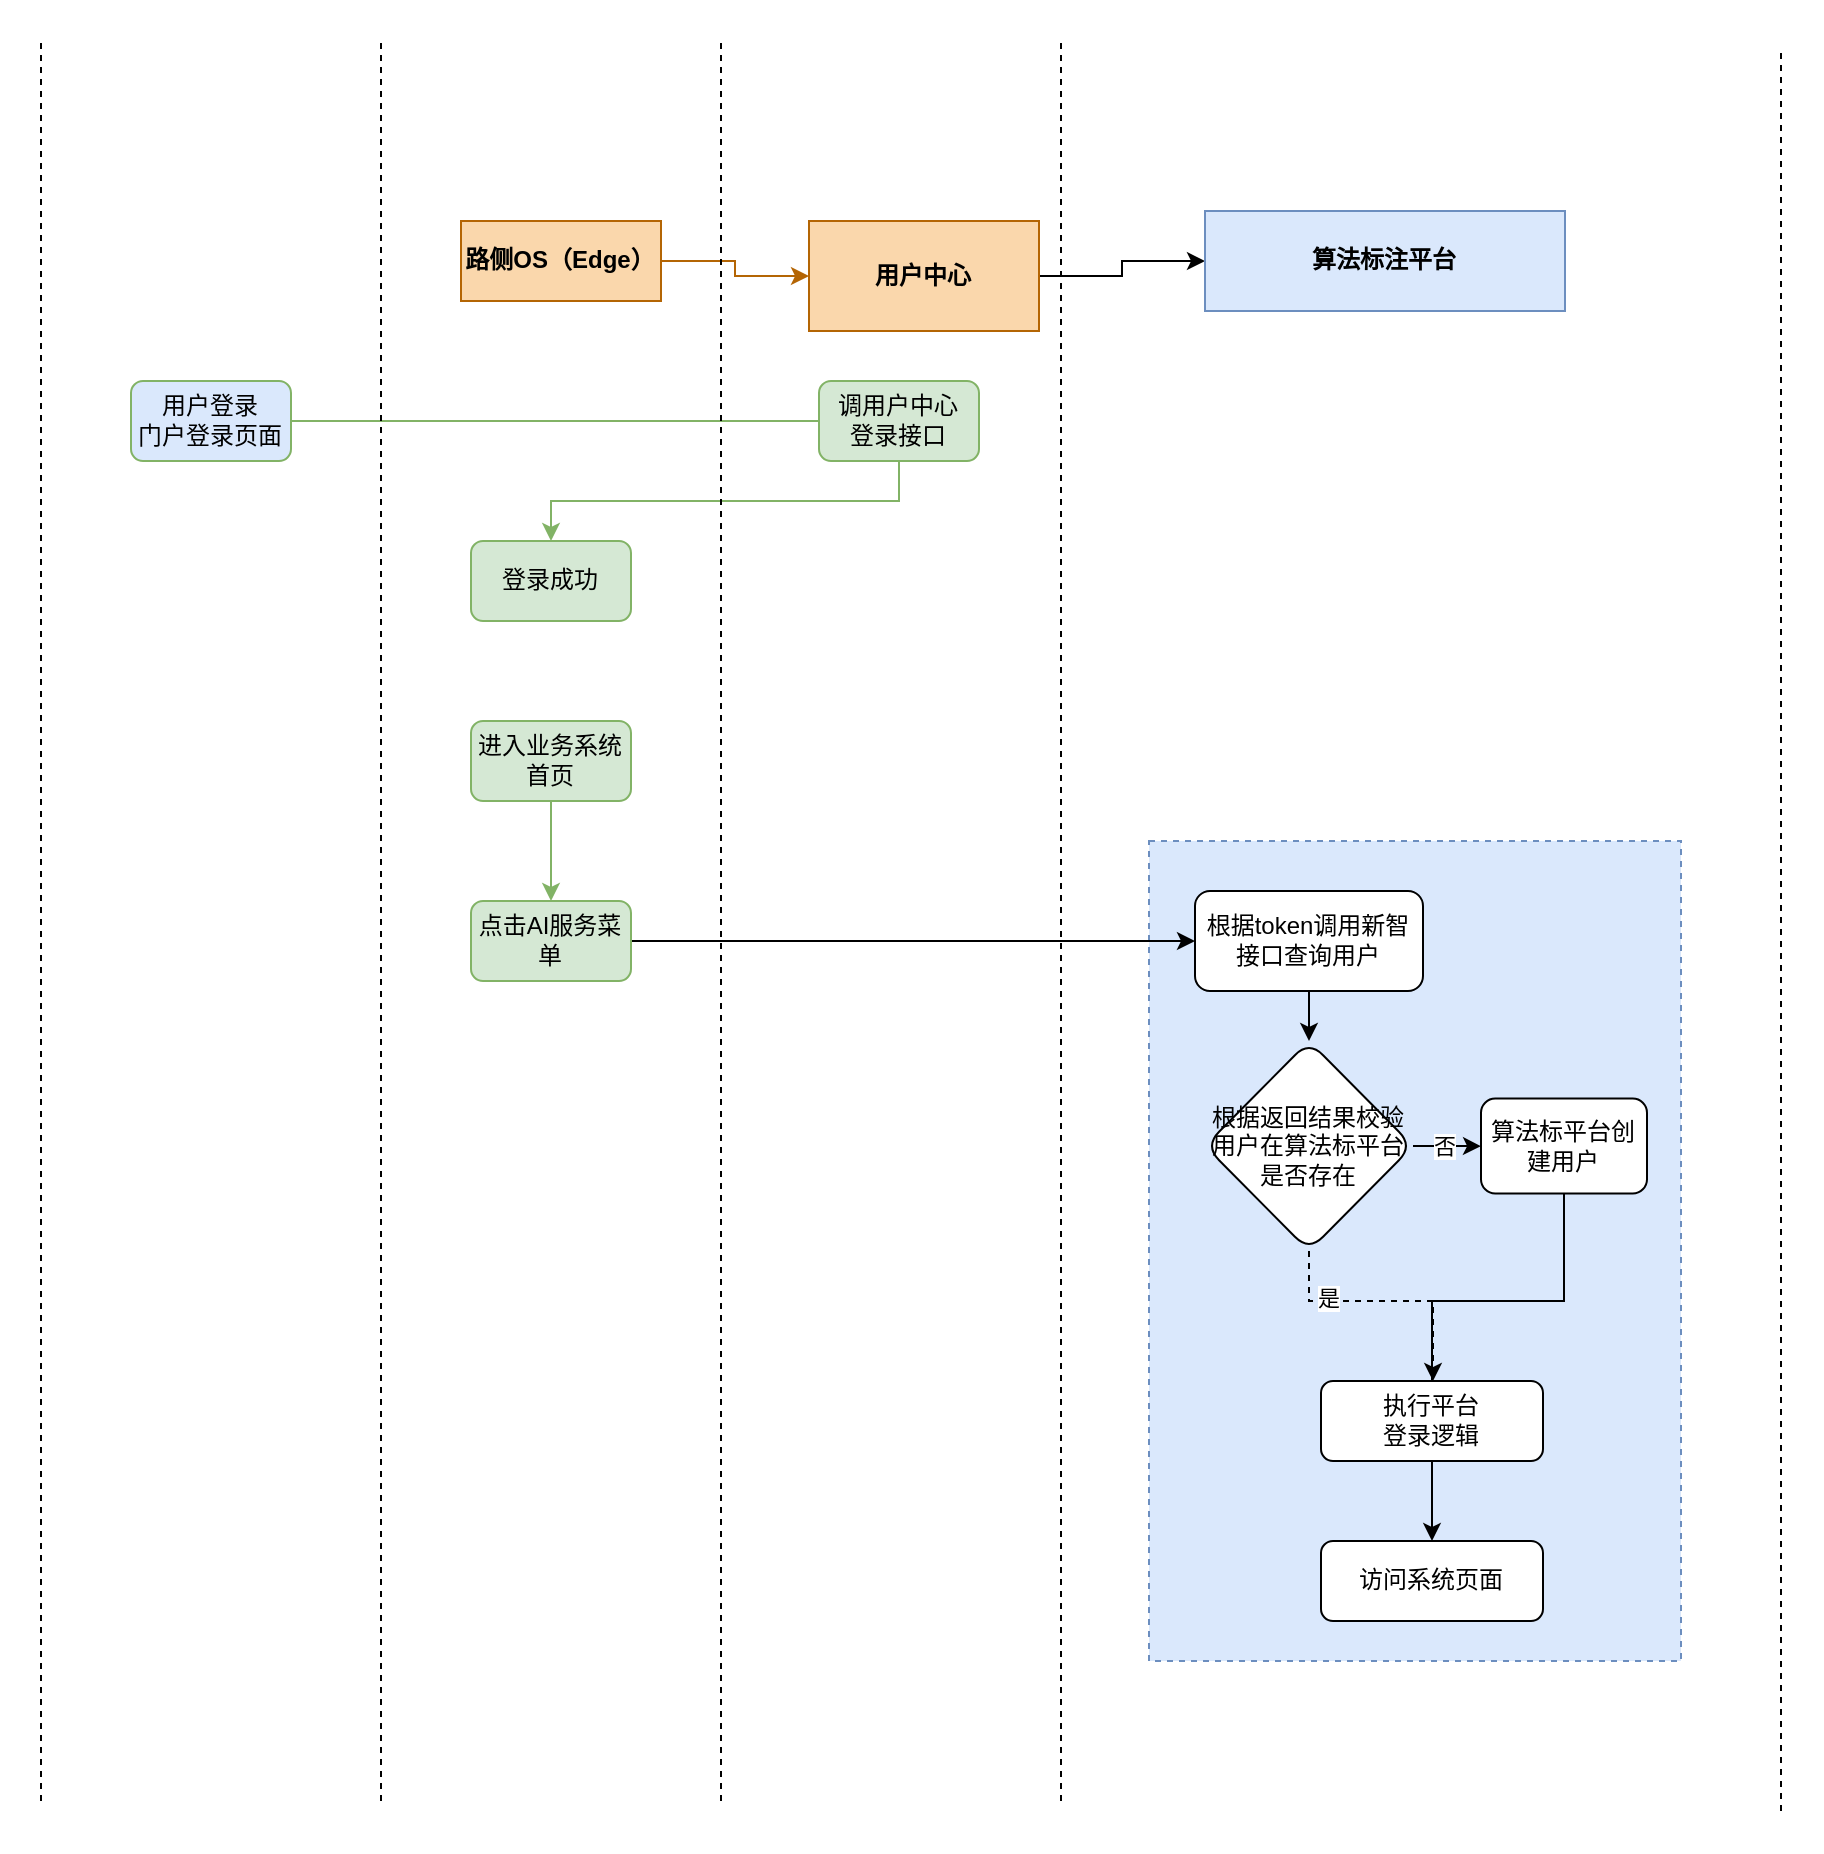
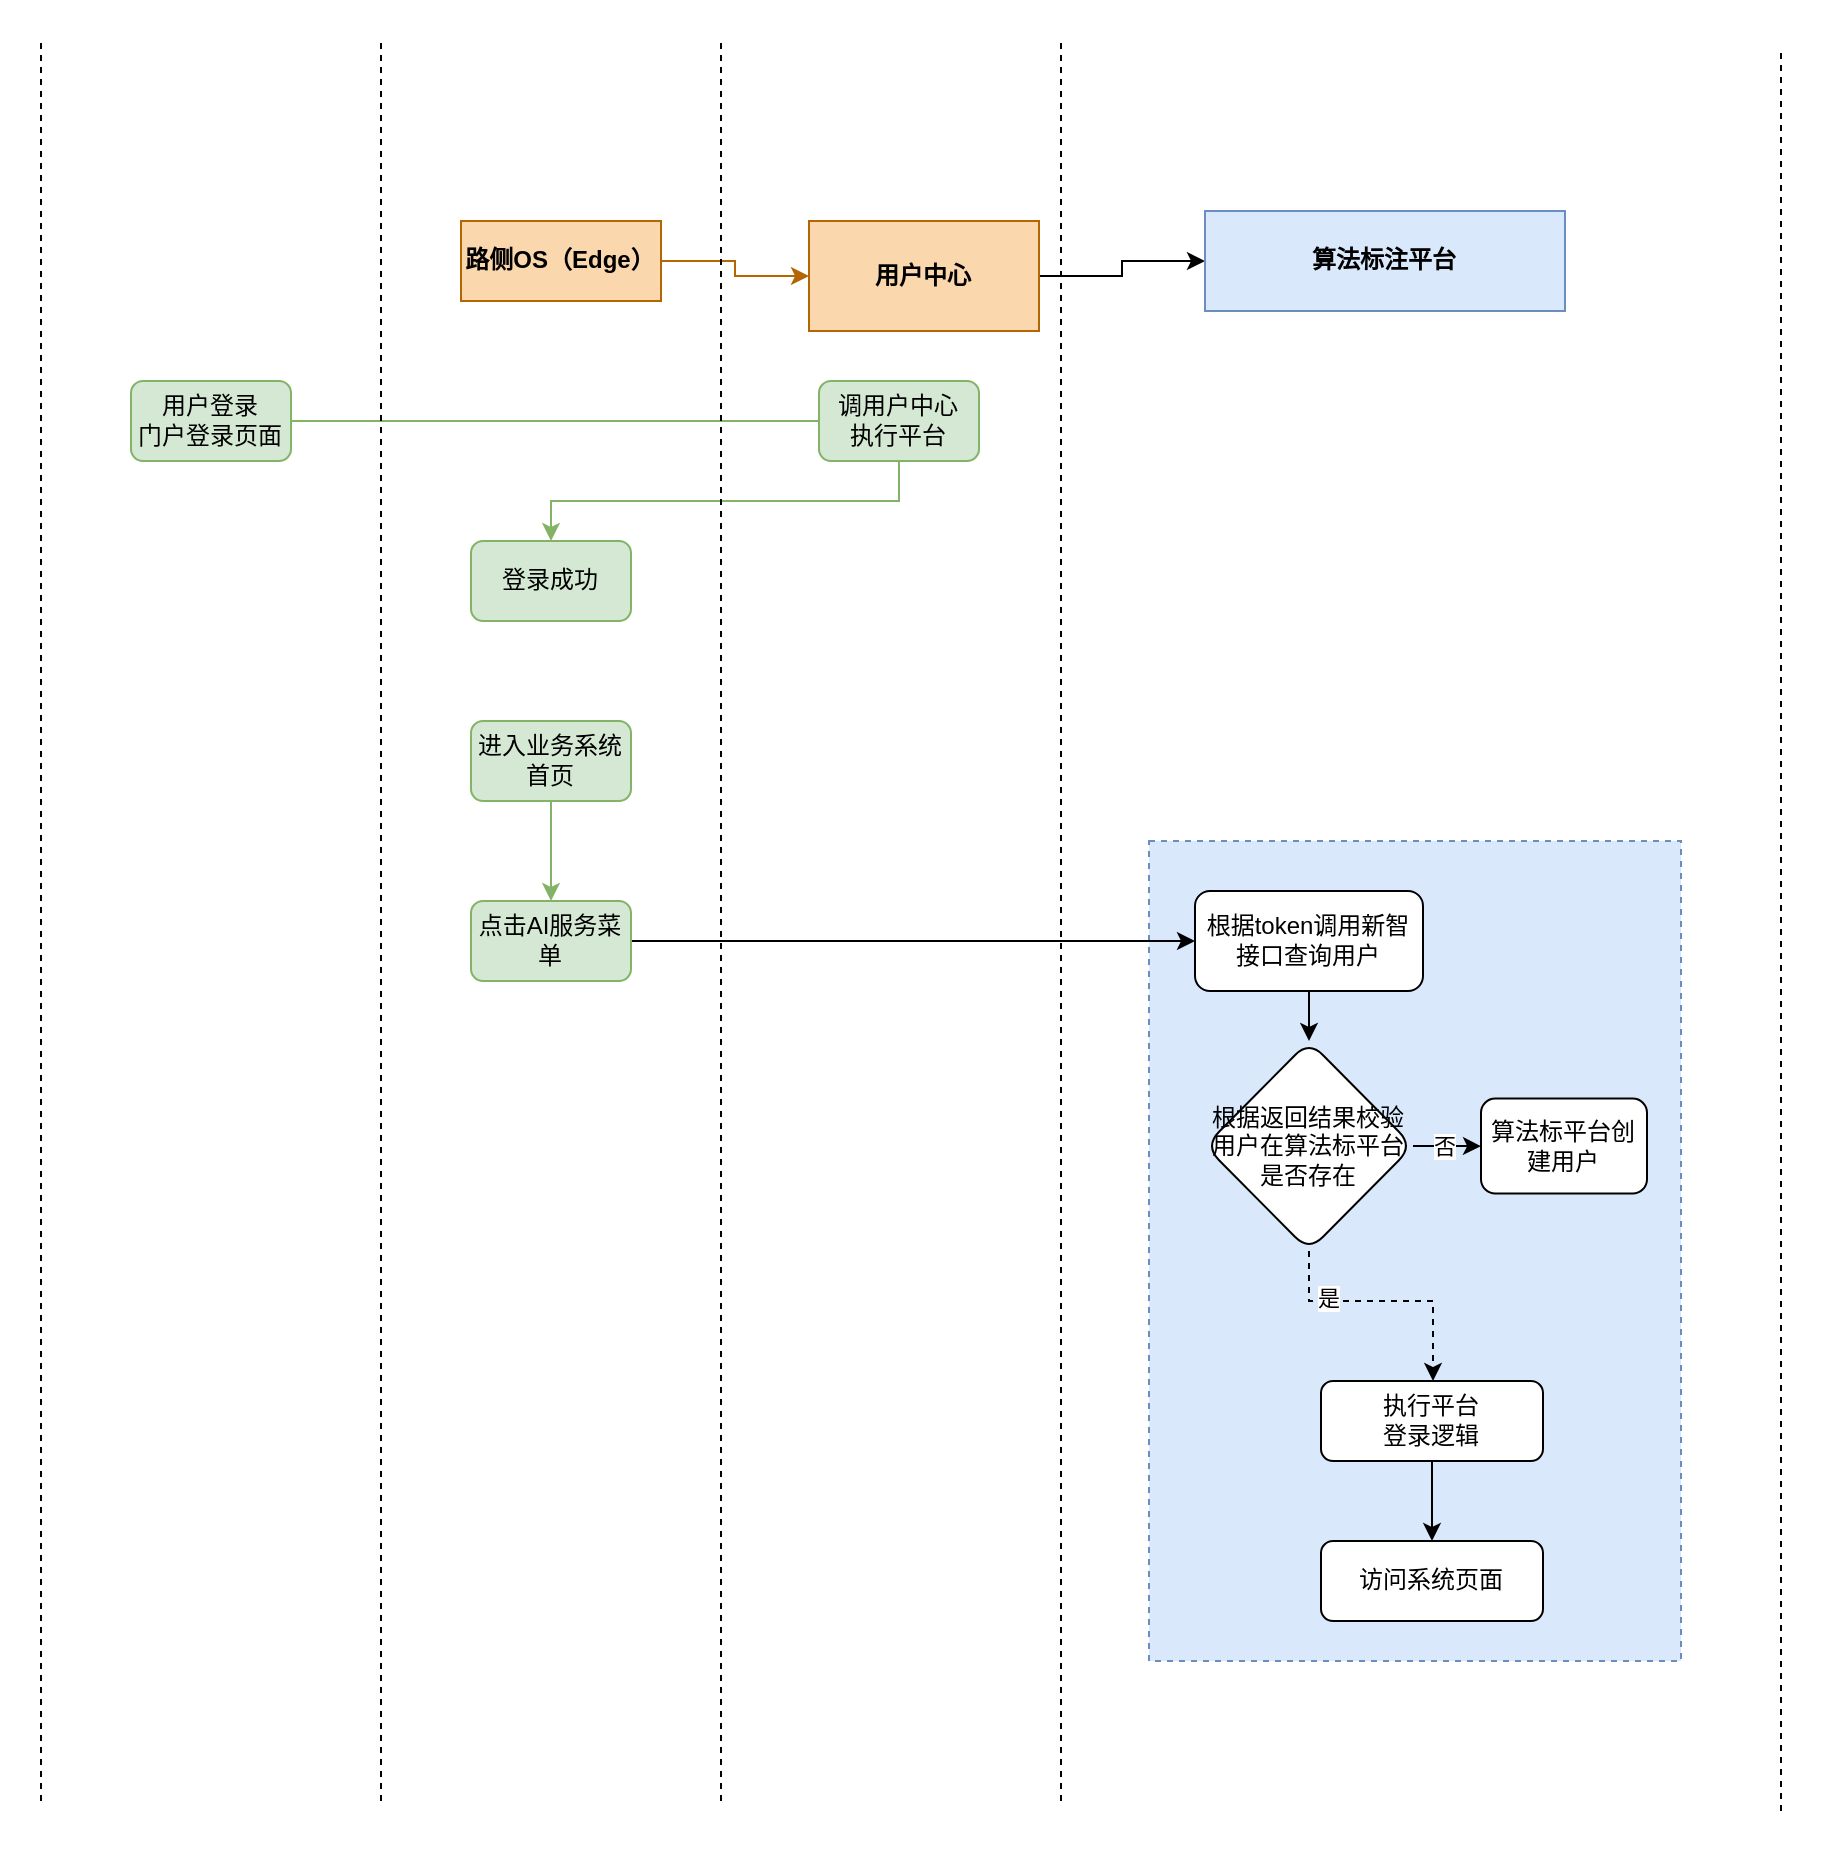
(211, 421) -> (211, 421)
(899, 421) -> (899, 421)
(1554, 1301) -> none
